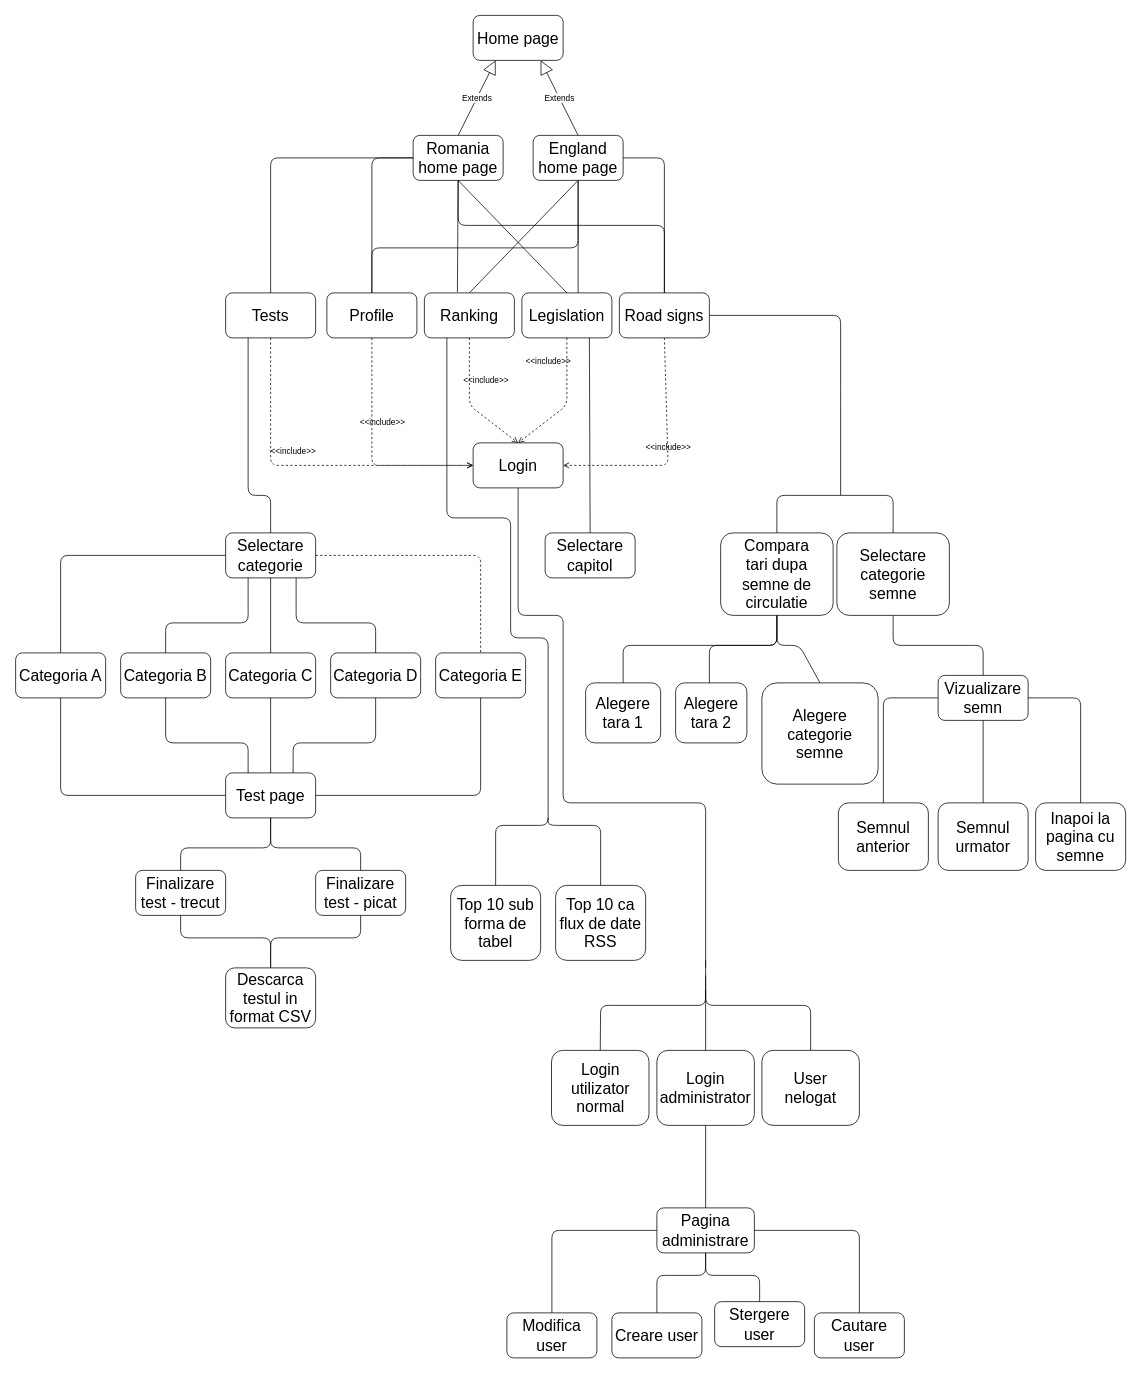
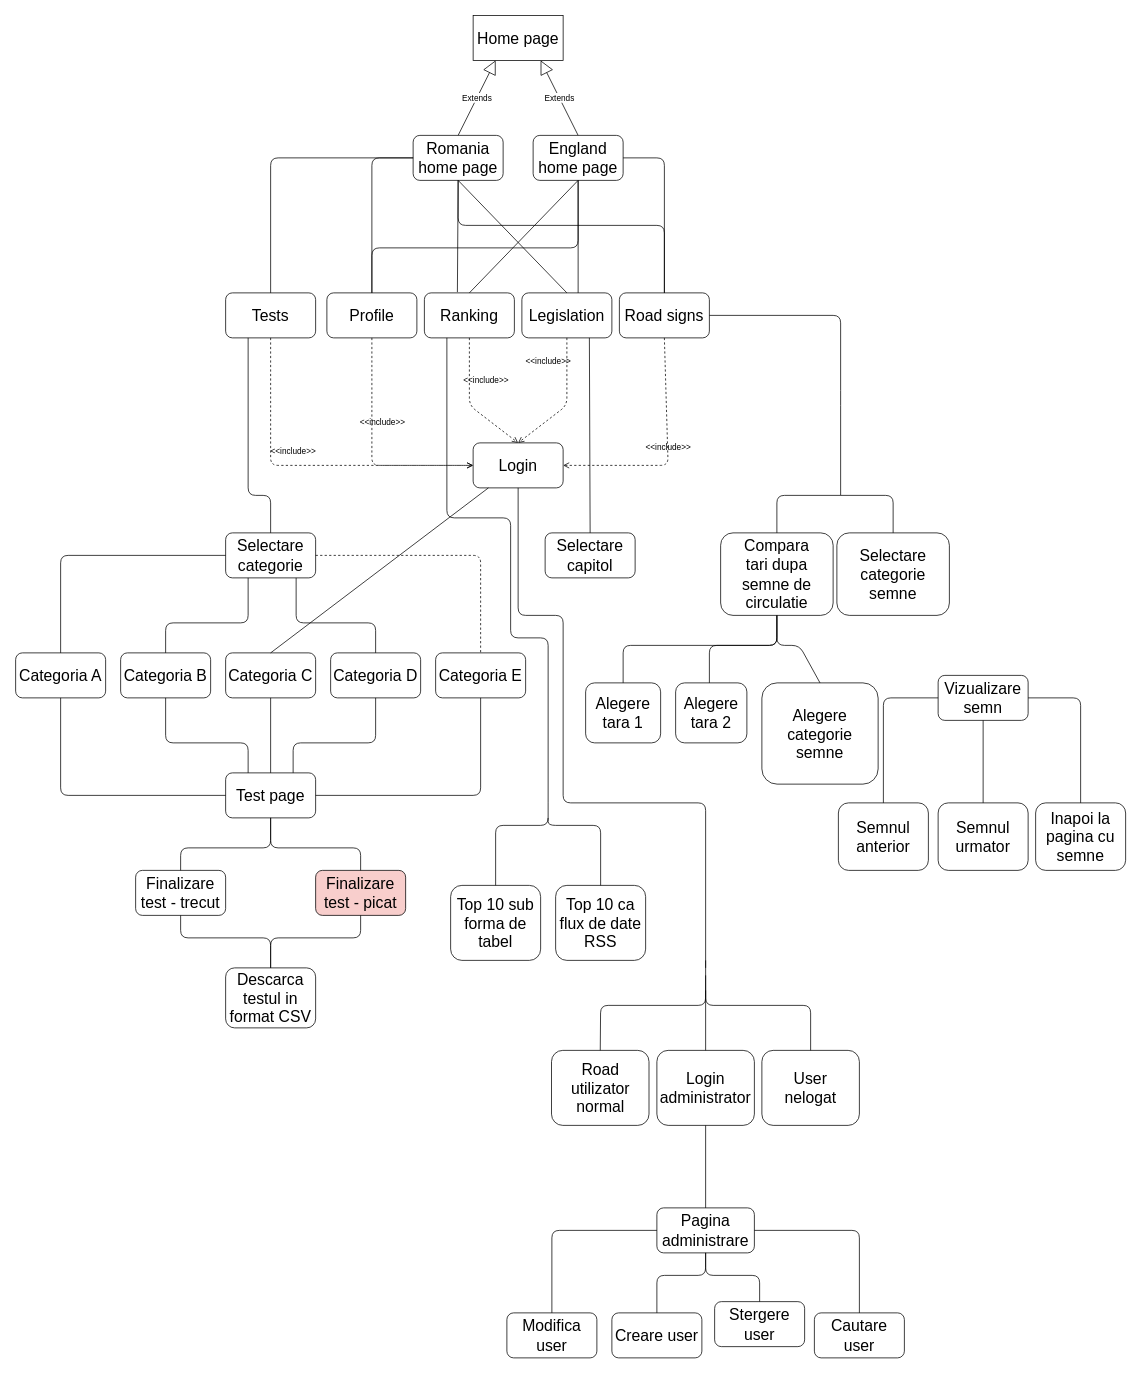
(518, 38) -> (518, 38)
(270, 616) -> (379, 571)
(938, 645) -> none
(360, 893) -> (360, 893)
(600, 1088) -> (600, 1088)
